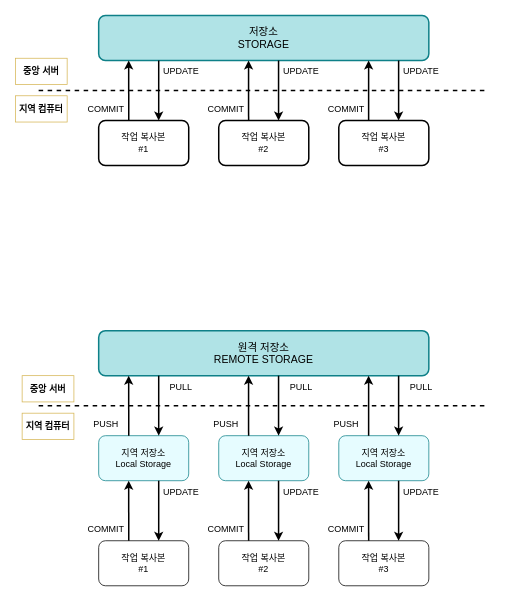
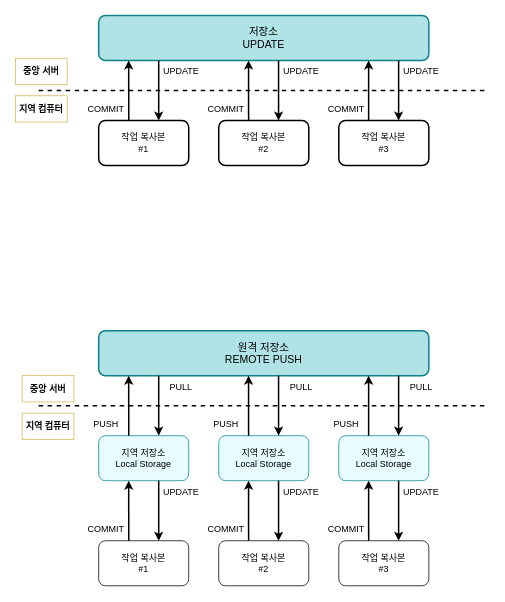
(264, 38) -> (264, 38)
(264, 353) -> (264, 353)
